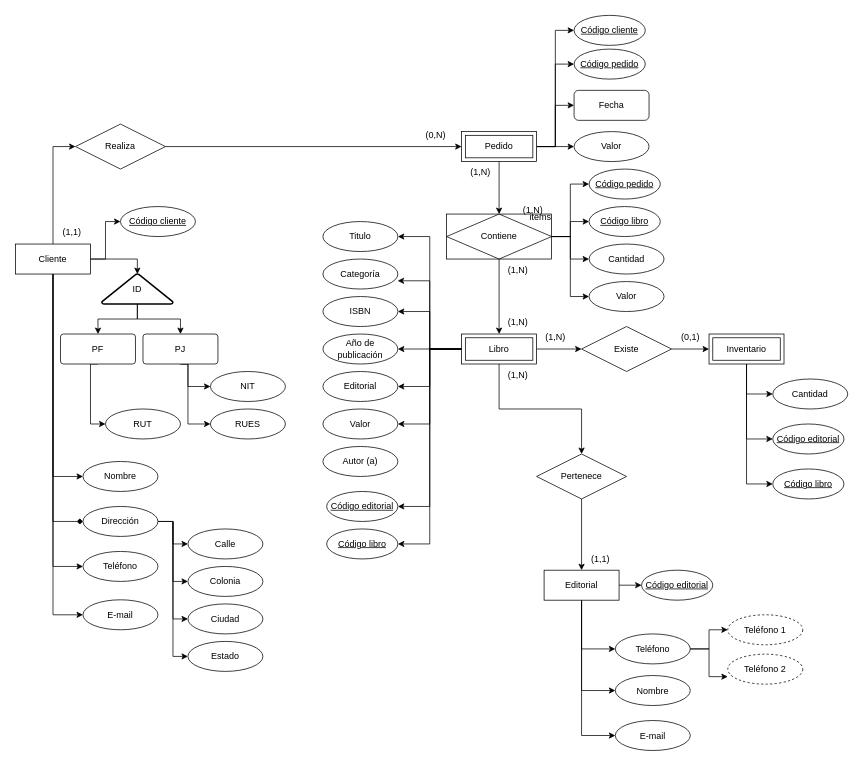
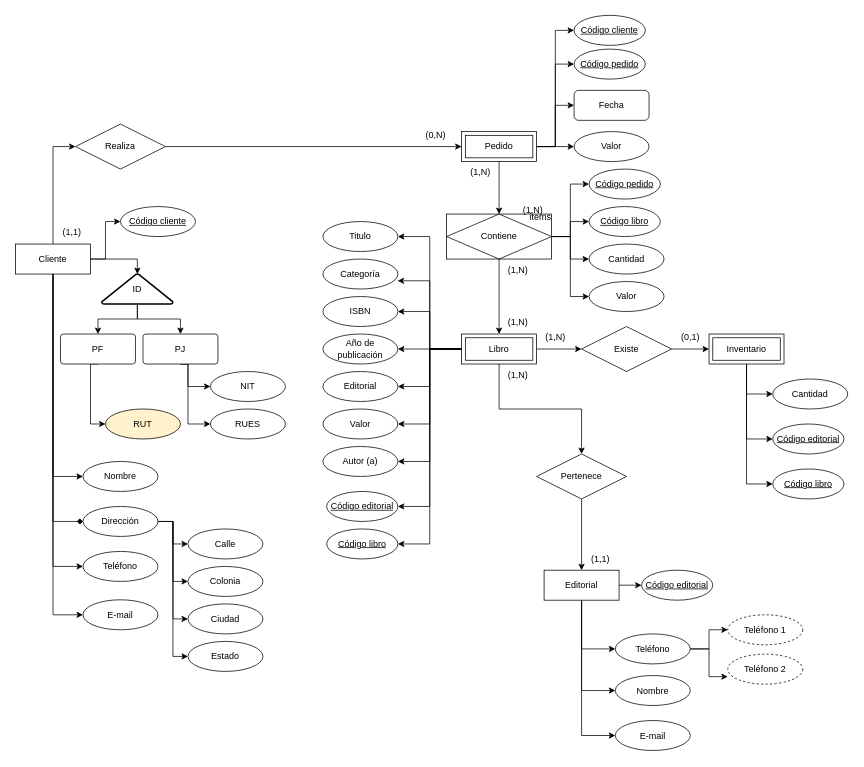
(143, 424) -> (143, 424)
none -> (415, 462)
